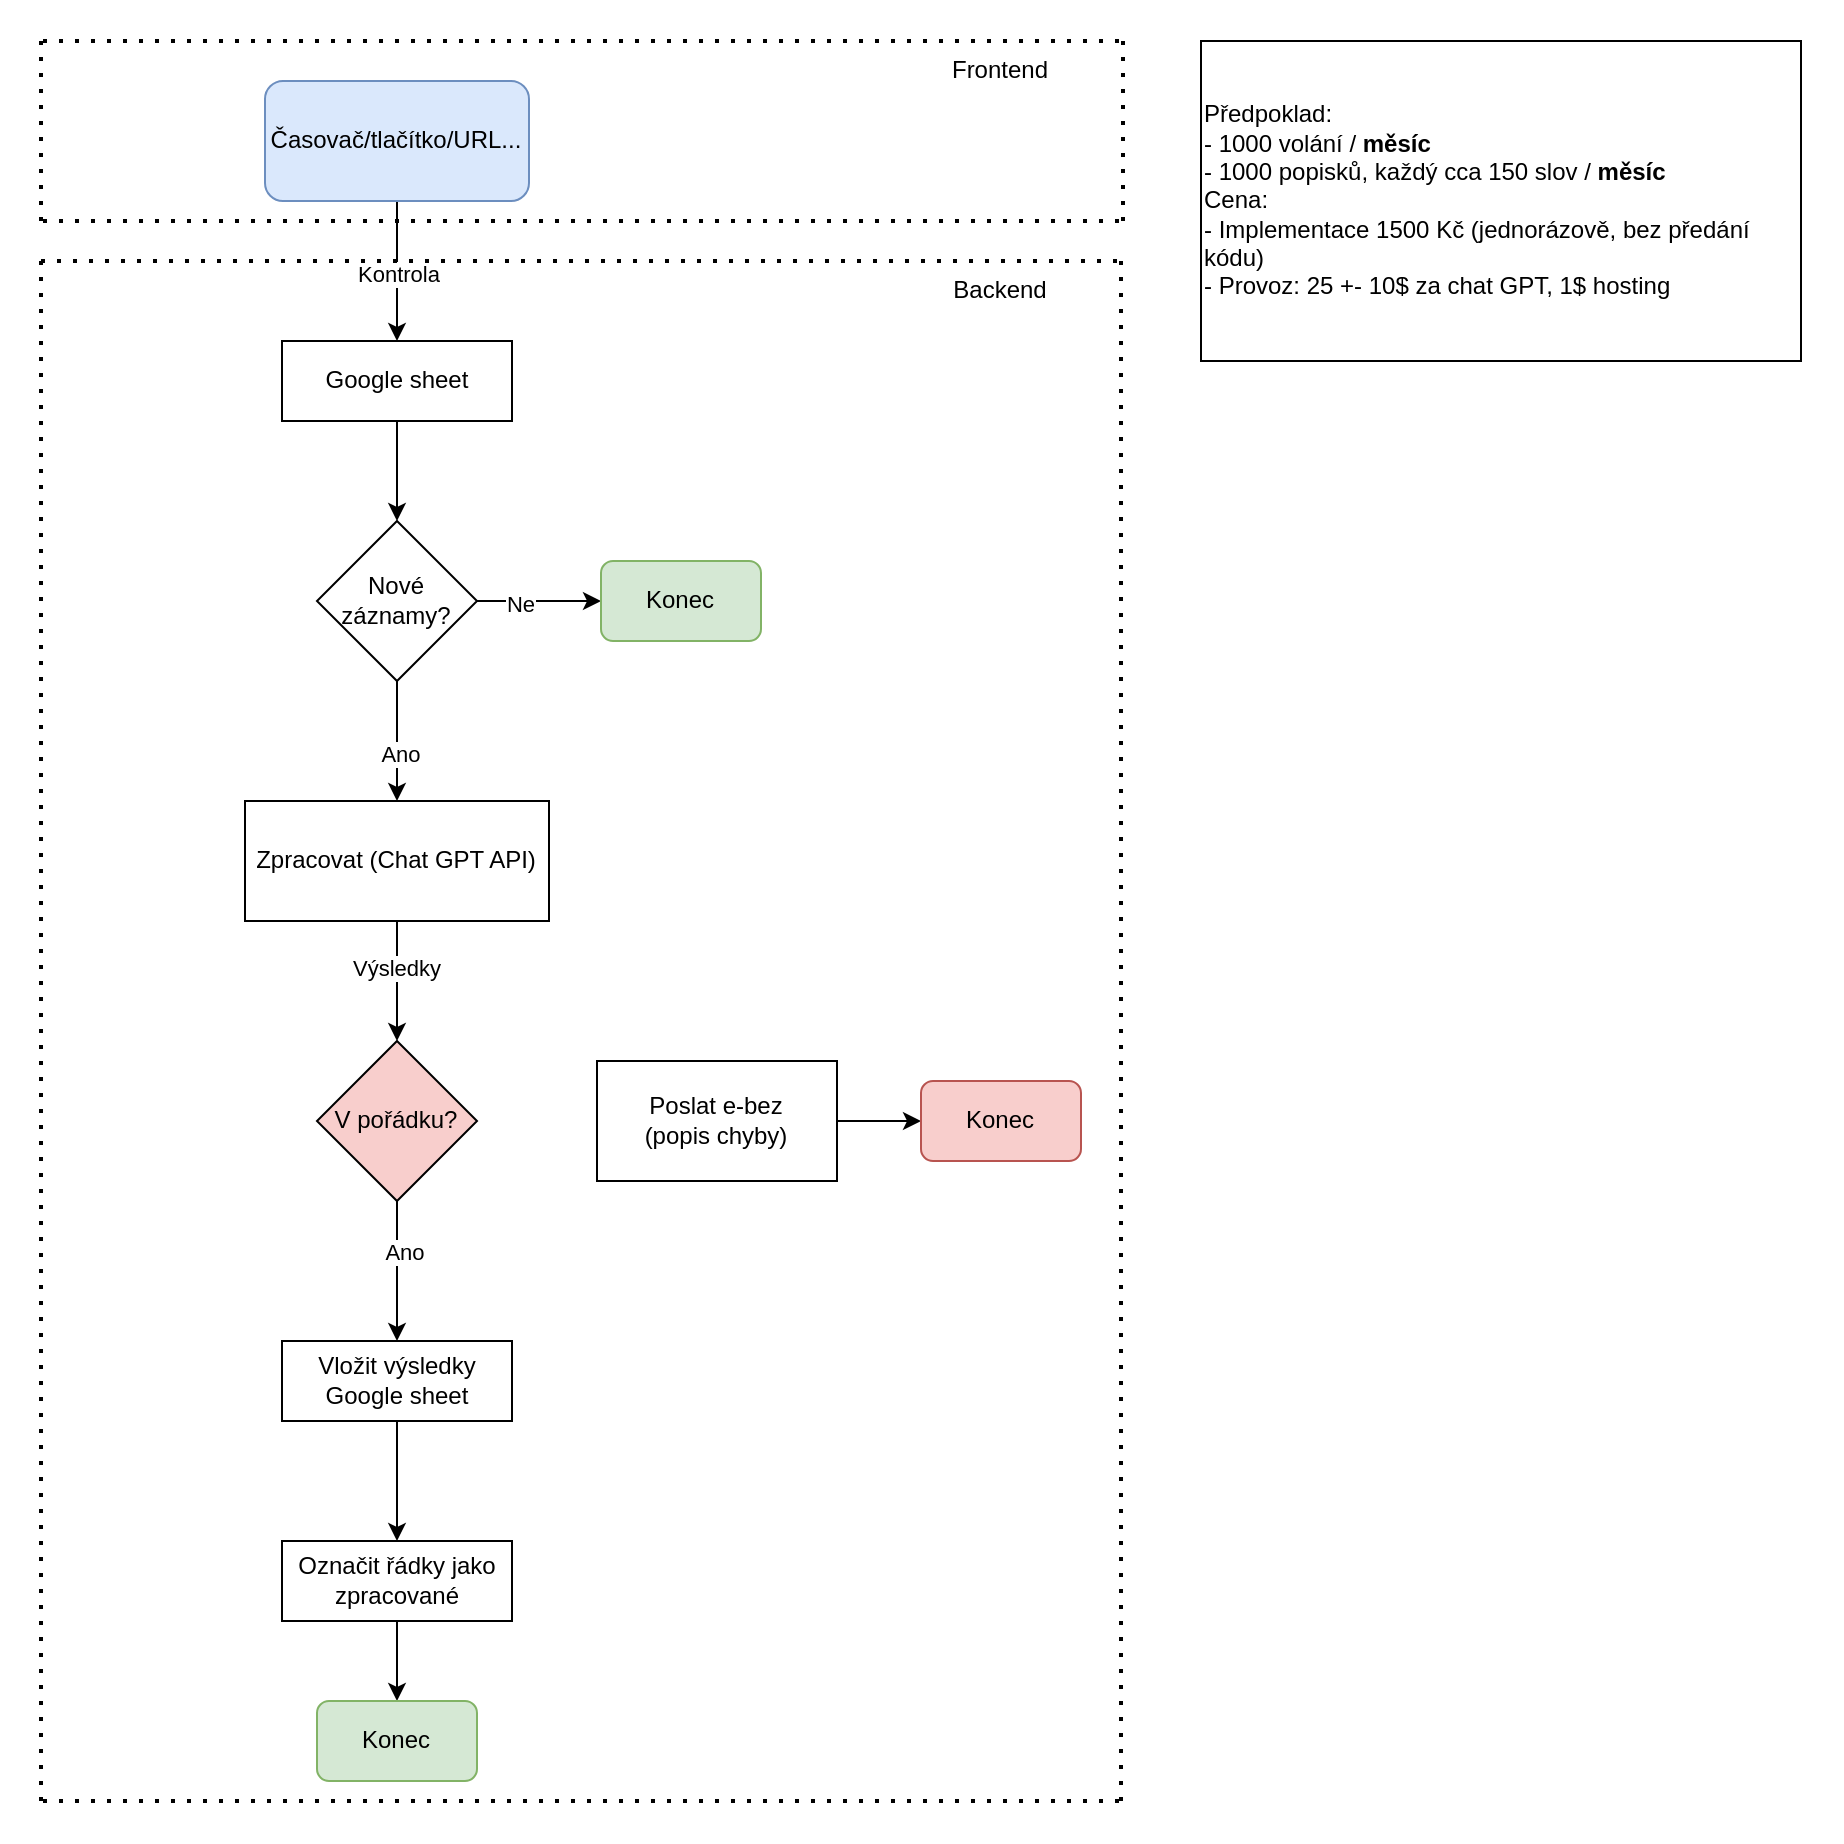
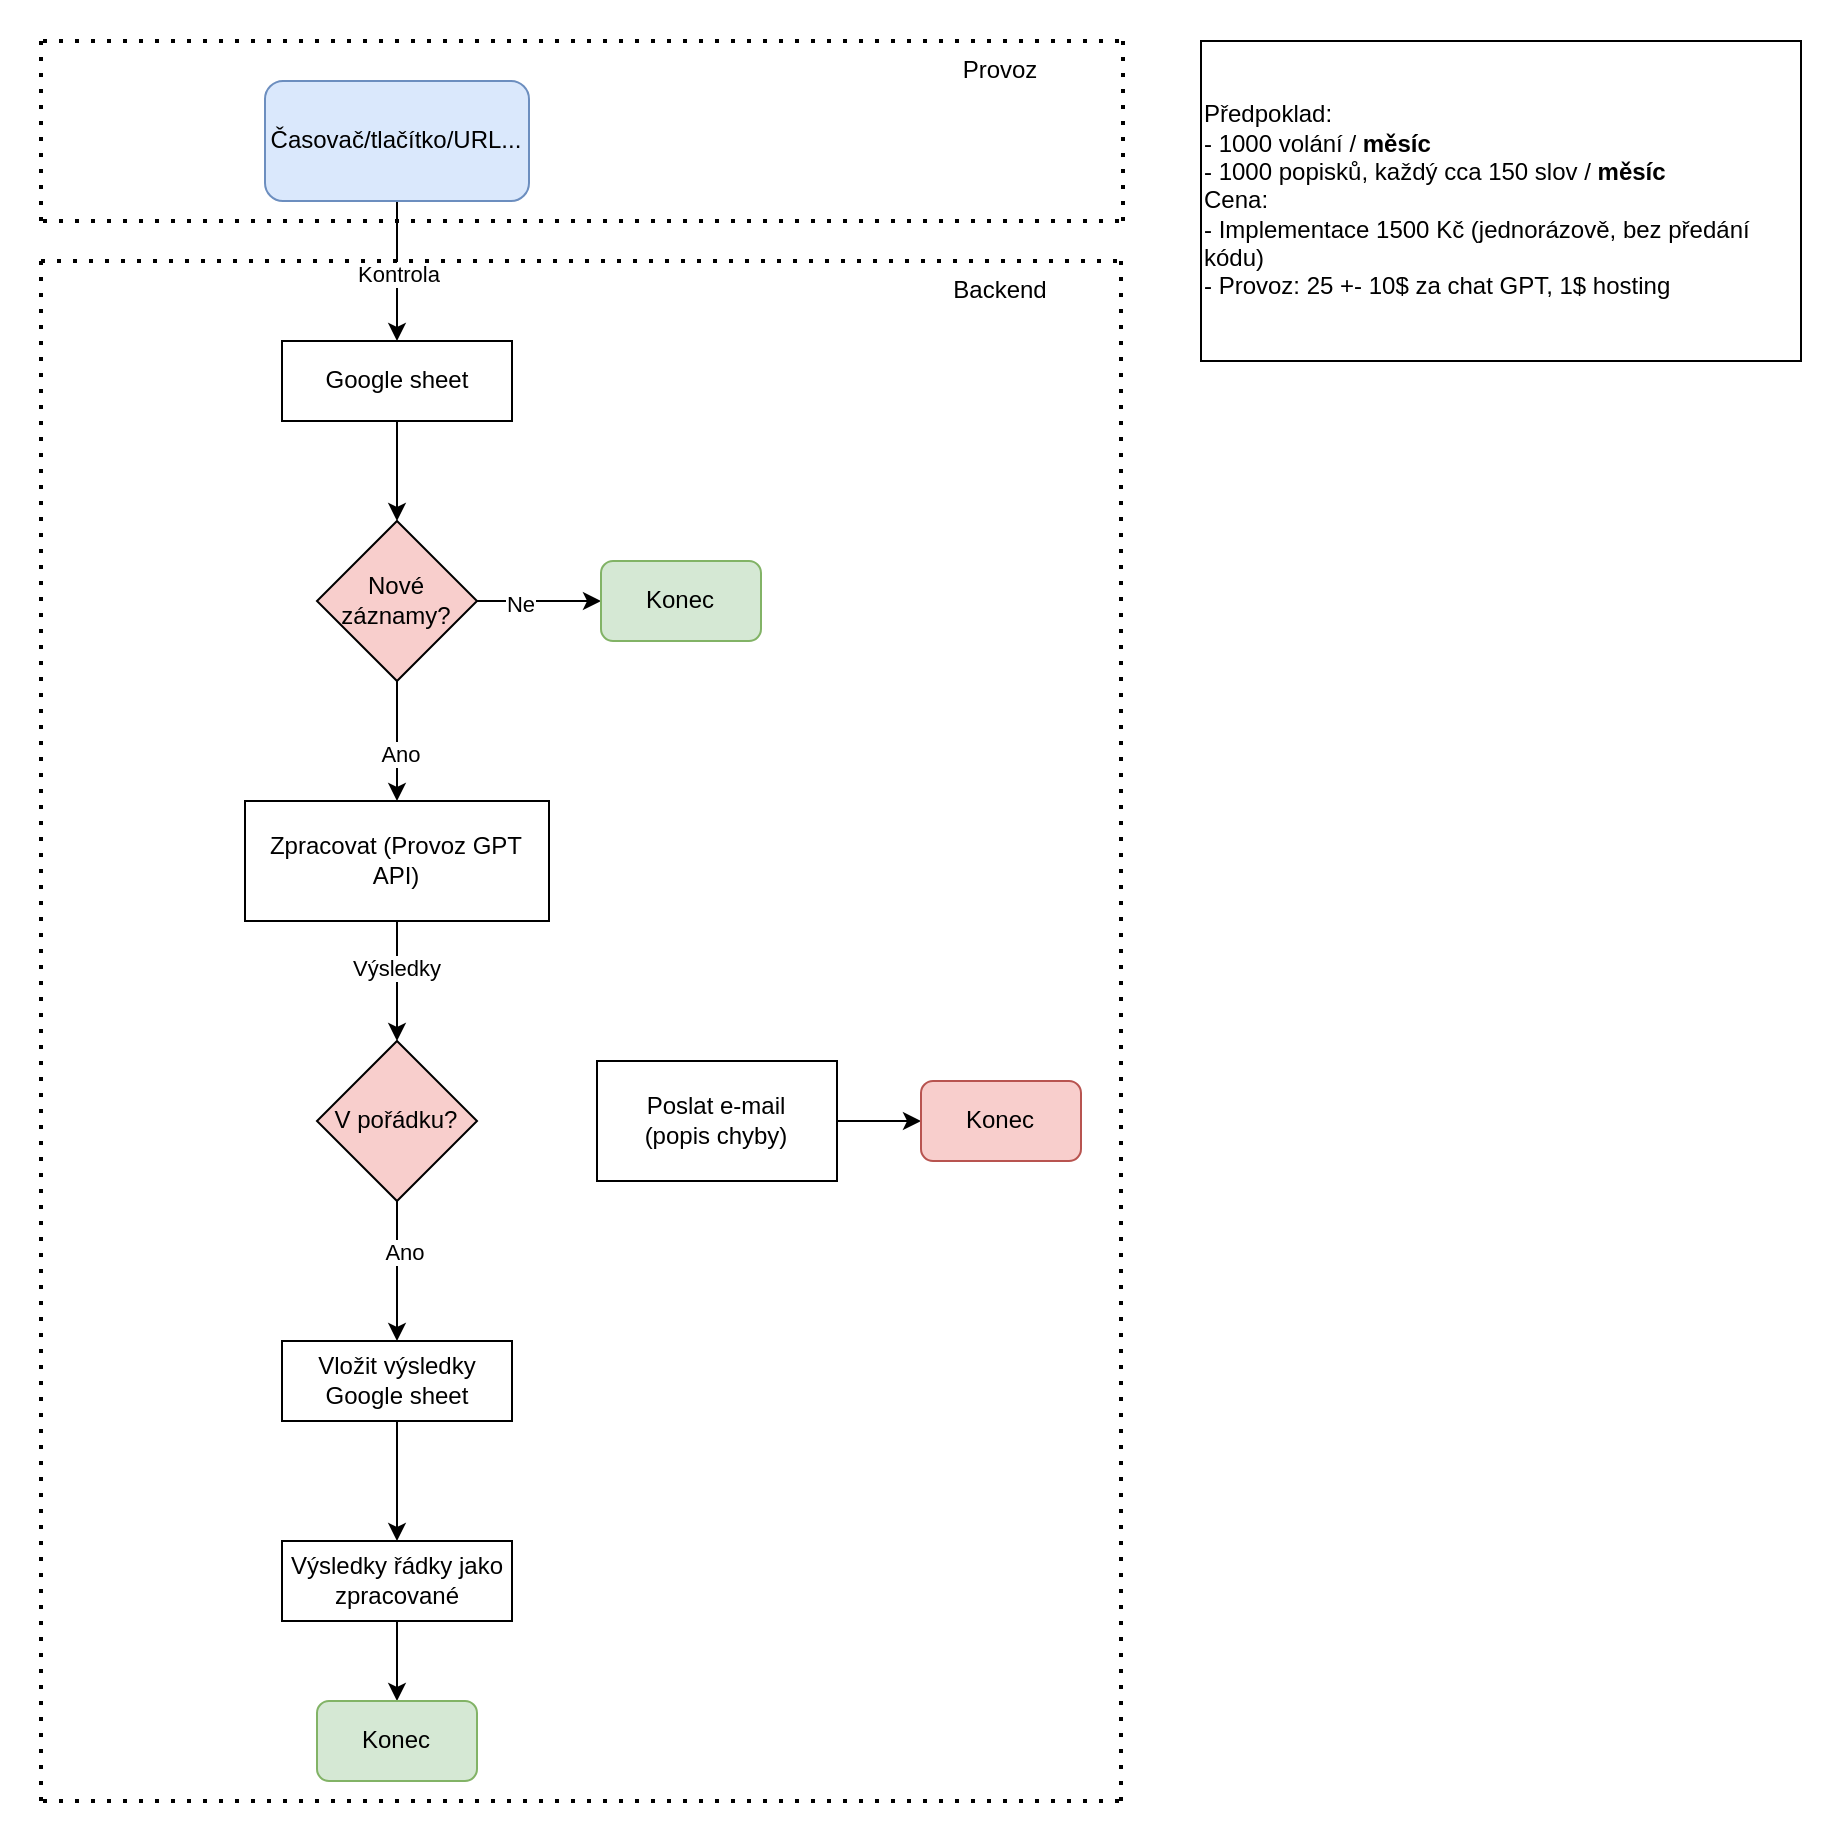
(1001, 71) -> (1001, 71)
(397, 601) -> (397, 601)
(397, 861) -> (397, 861)
(717, 1121) -> (717, 1121)
(398, 1581) -> (398, 1581)
